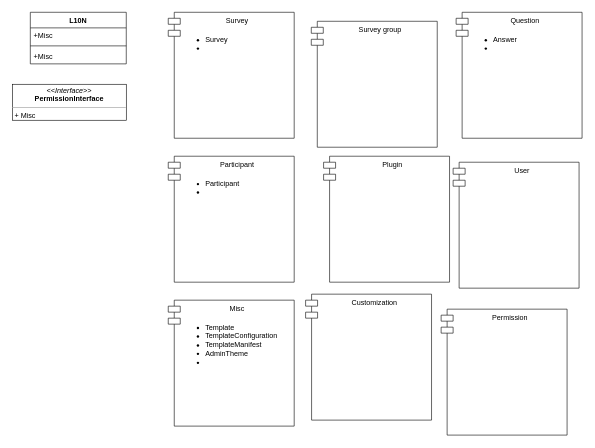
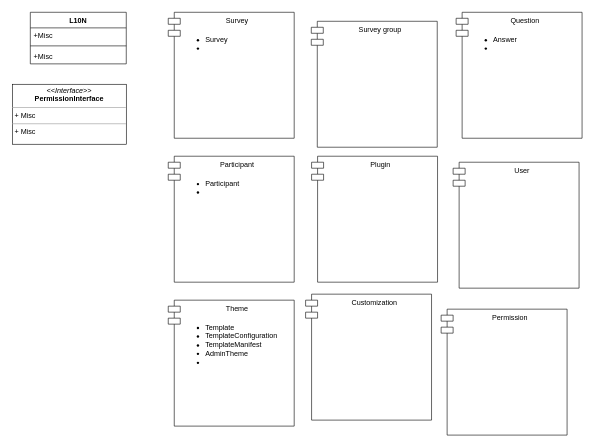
(69, 102) -> (69, 114)
(387, 219) -> (375, 219)
(237, 308) -> (237, 308)
